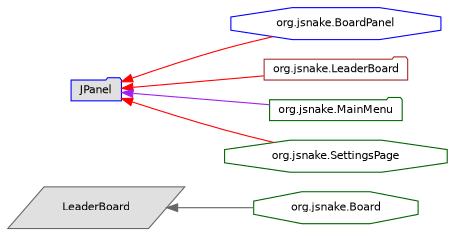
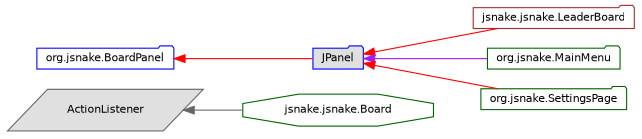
(336, 24) -> (105, 59)
(202, 55) -> (249, 59)
(336, 70) -> (554, 18)
(336, 156) -> (554, 99)
(96, 208) -> (105, 110)
(336, 208) -> (338, 110)
